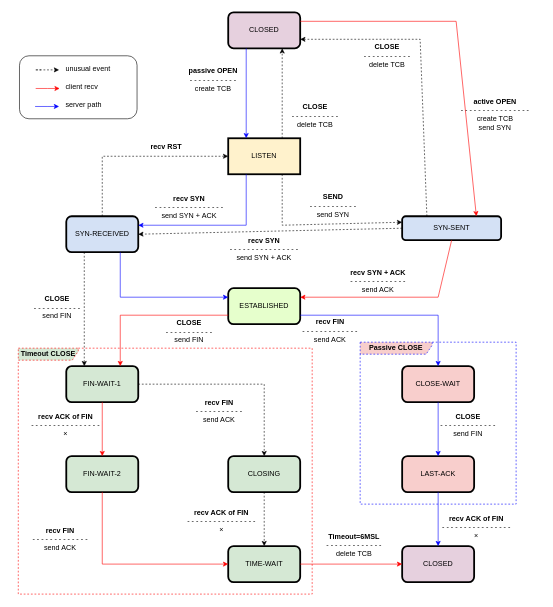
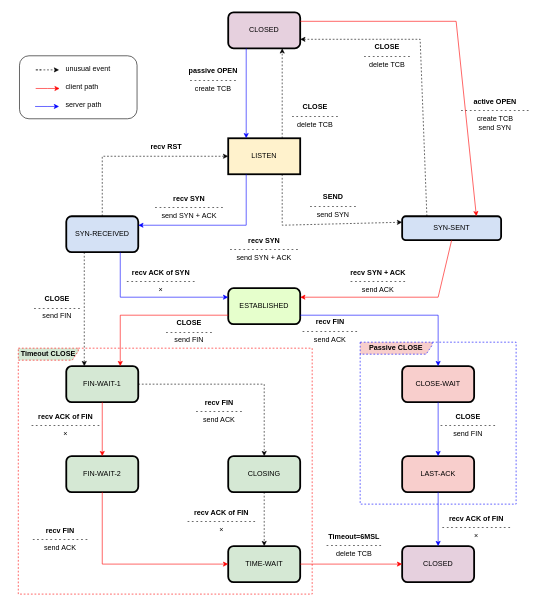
(85, 87) -> (85, 87)
(389, 229) -> none
none -> (168, 285)
